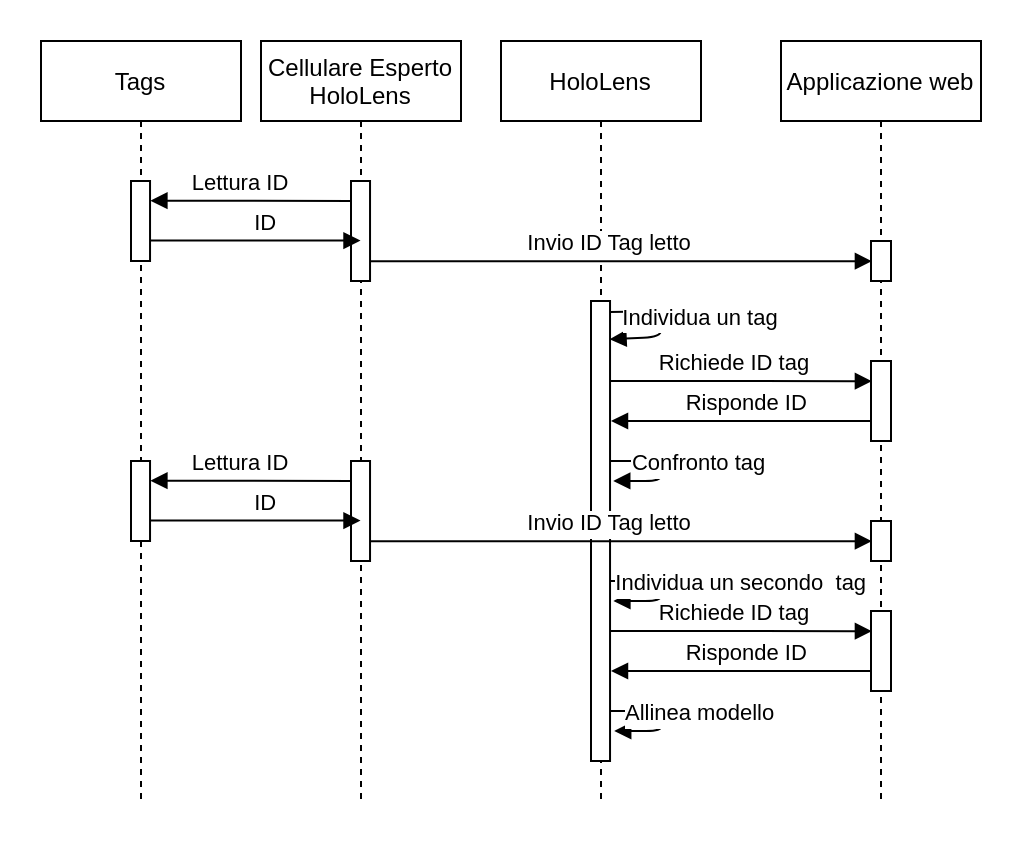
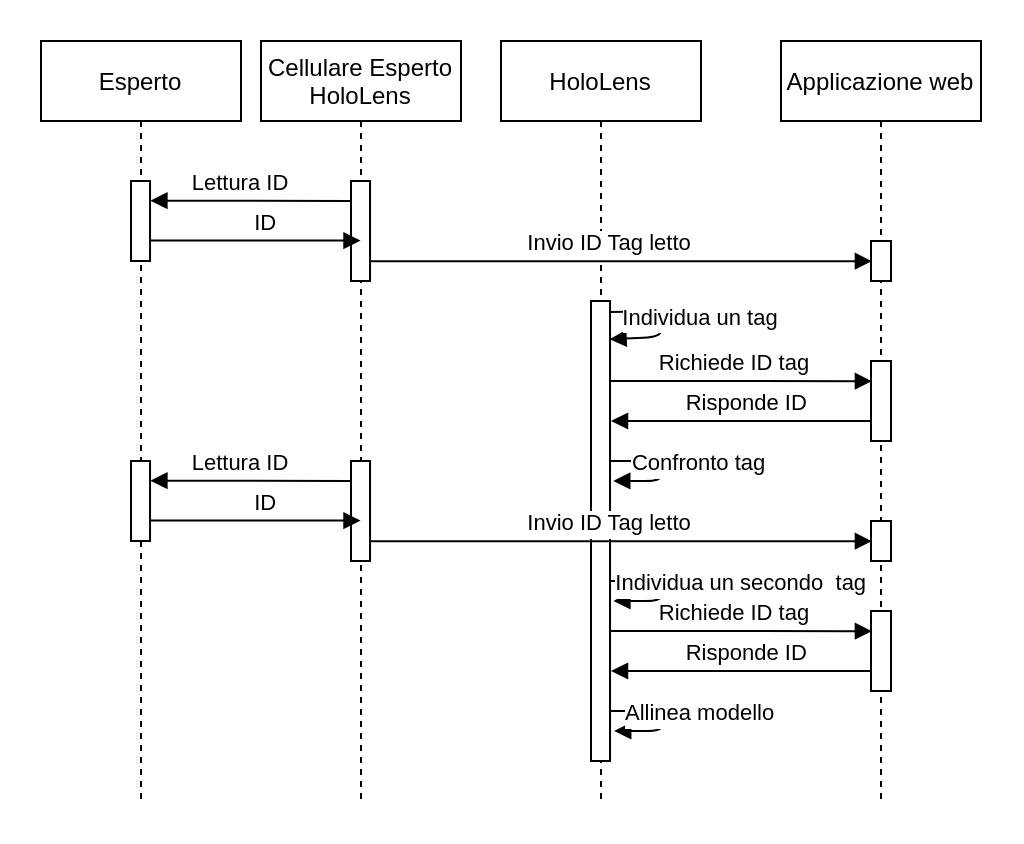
(140, 82) -> (140, 82)
